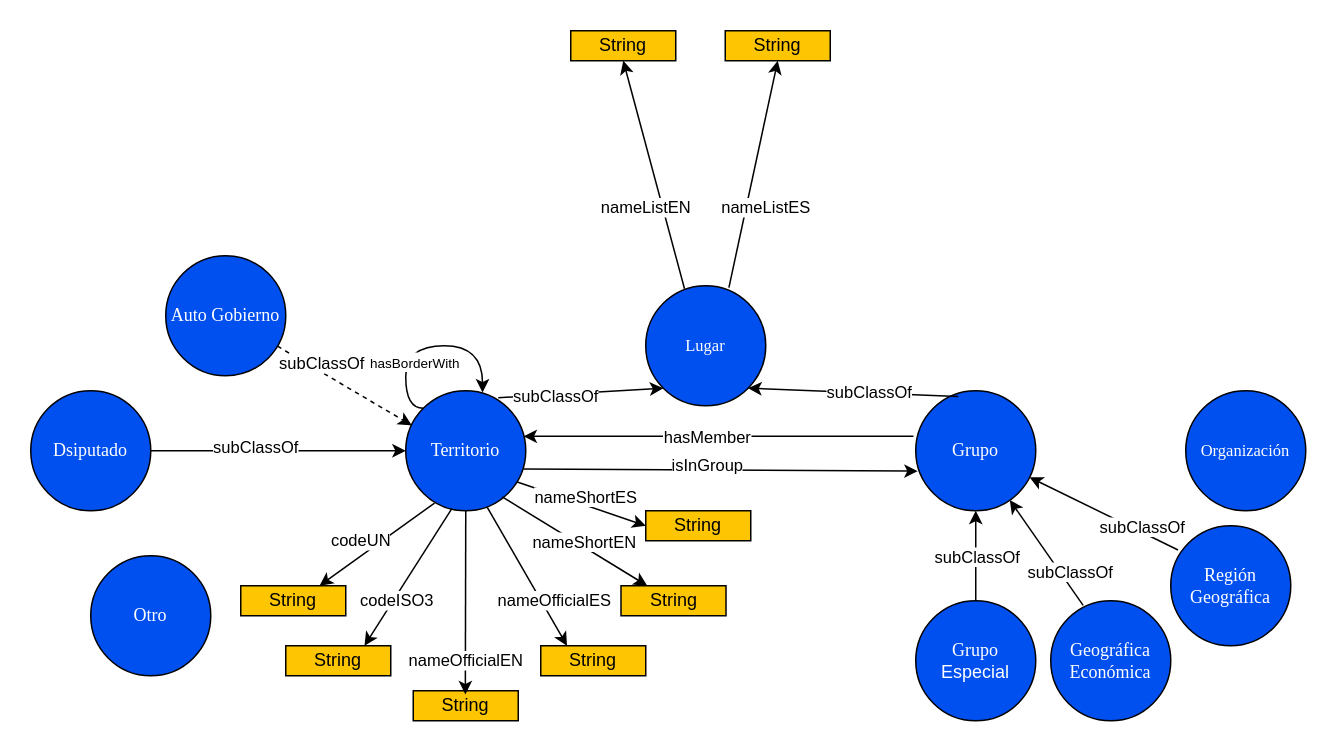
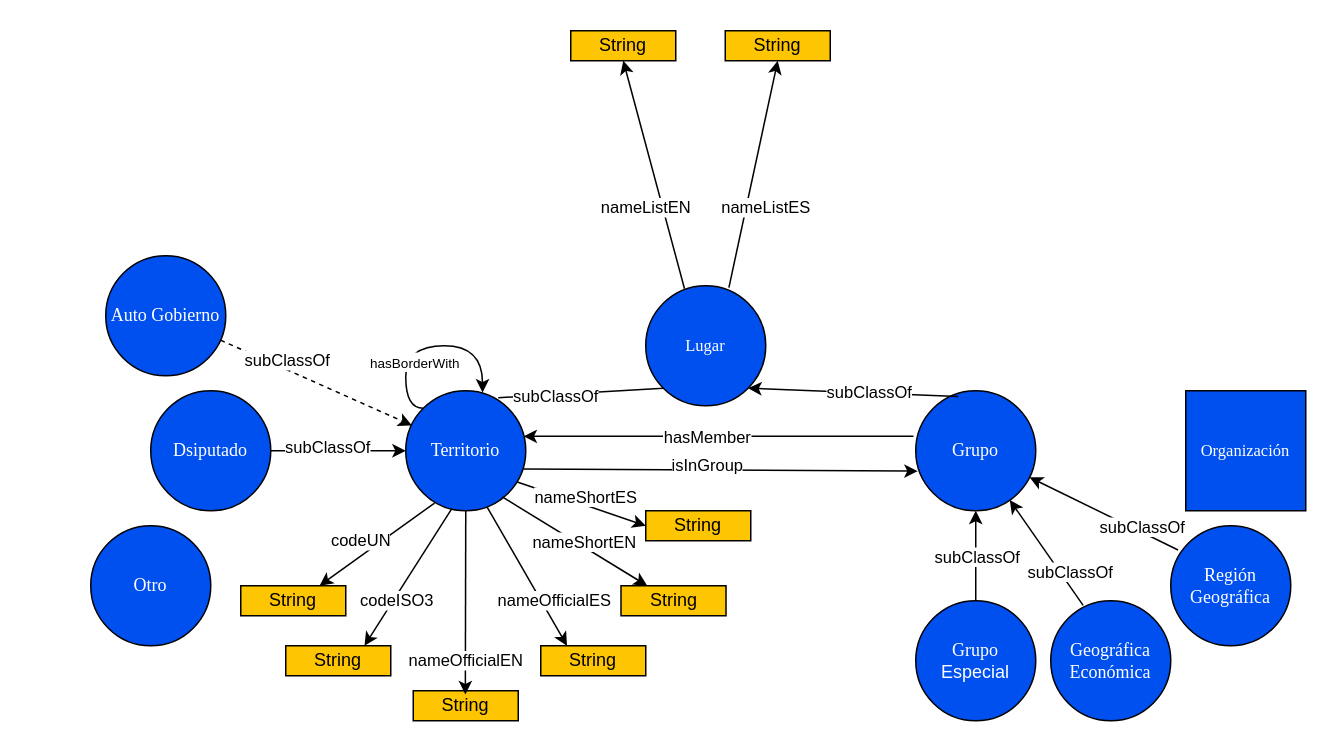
(226, 316) -> (166, 316)
(652, 389) -> (656, 389)
(91, 451) -> (211, 451)
(1246, 451) -> (1246, 451)
(151, 616) -> (151, 586)
